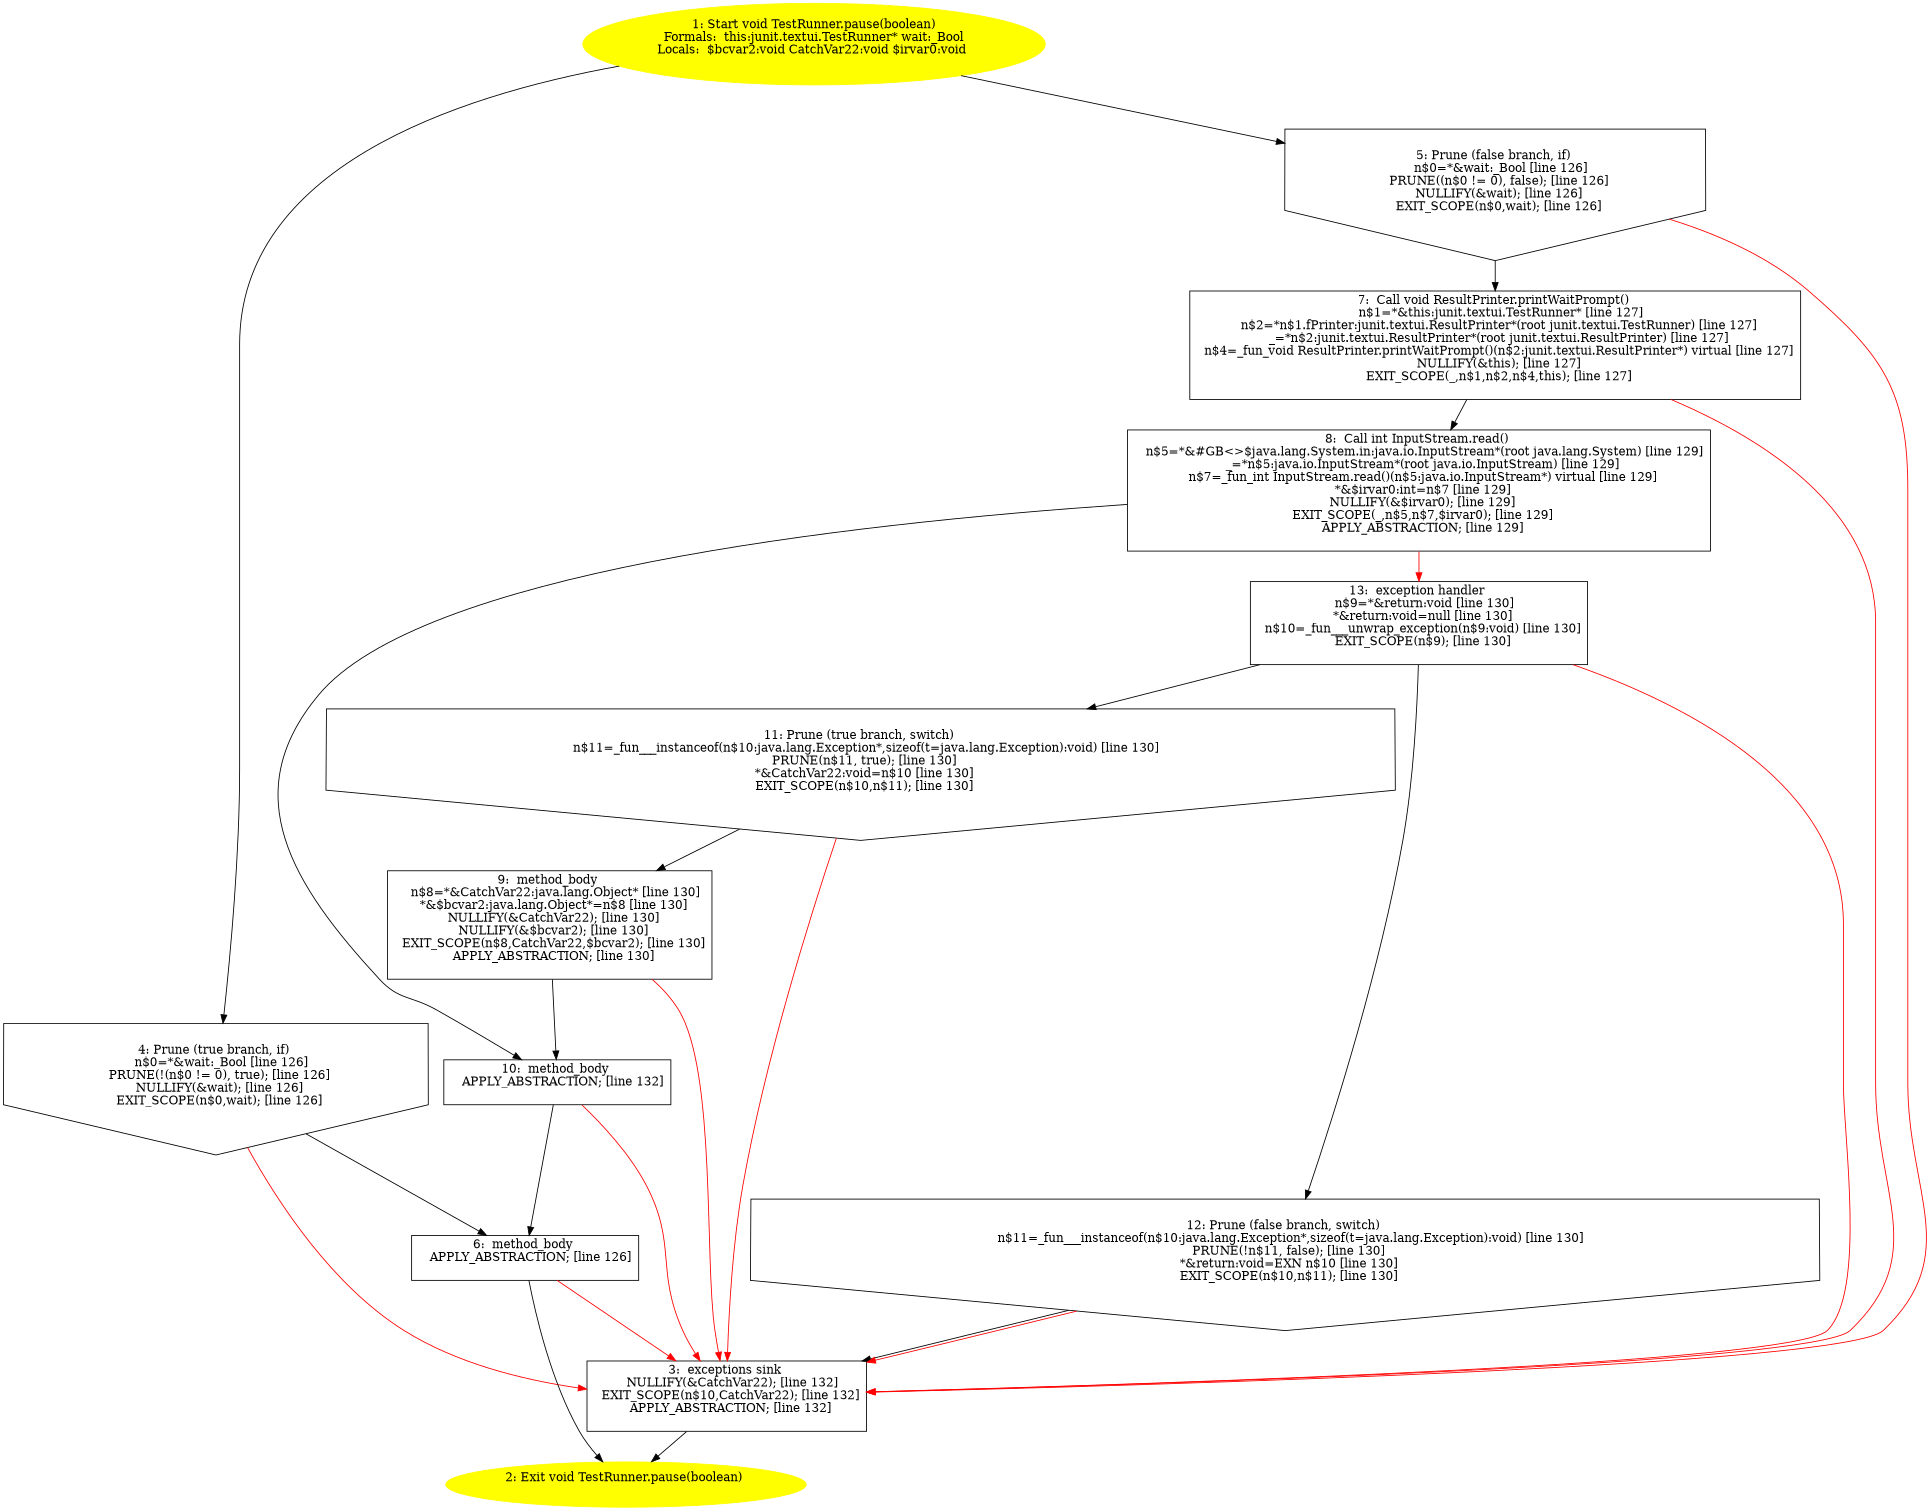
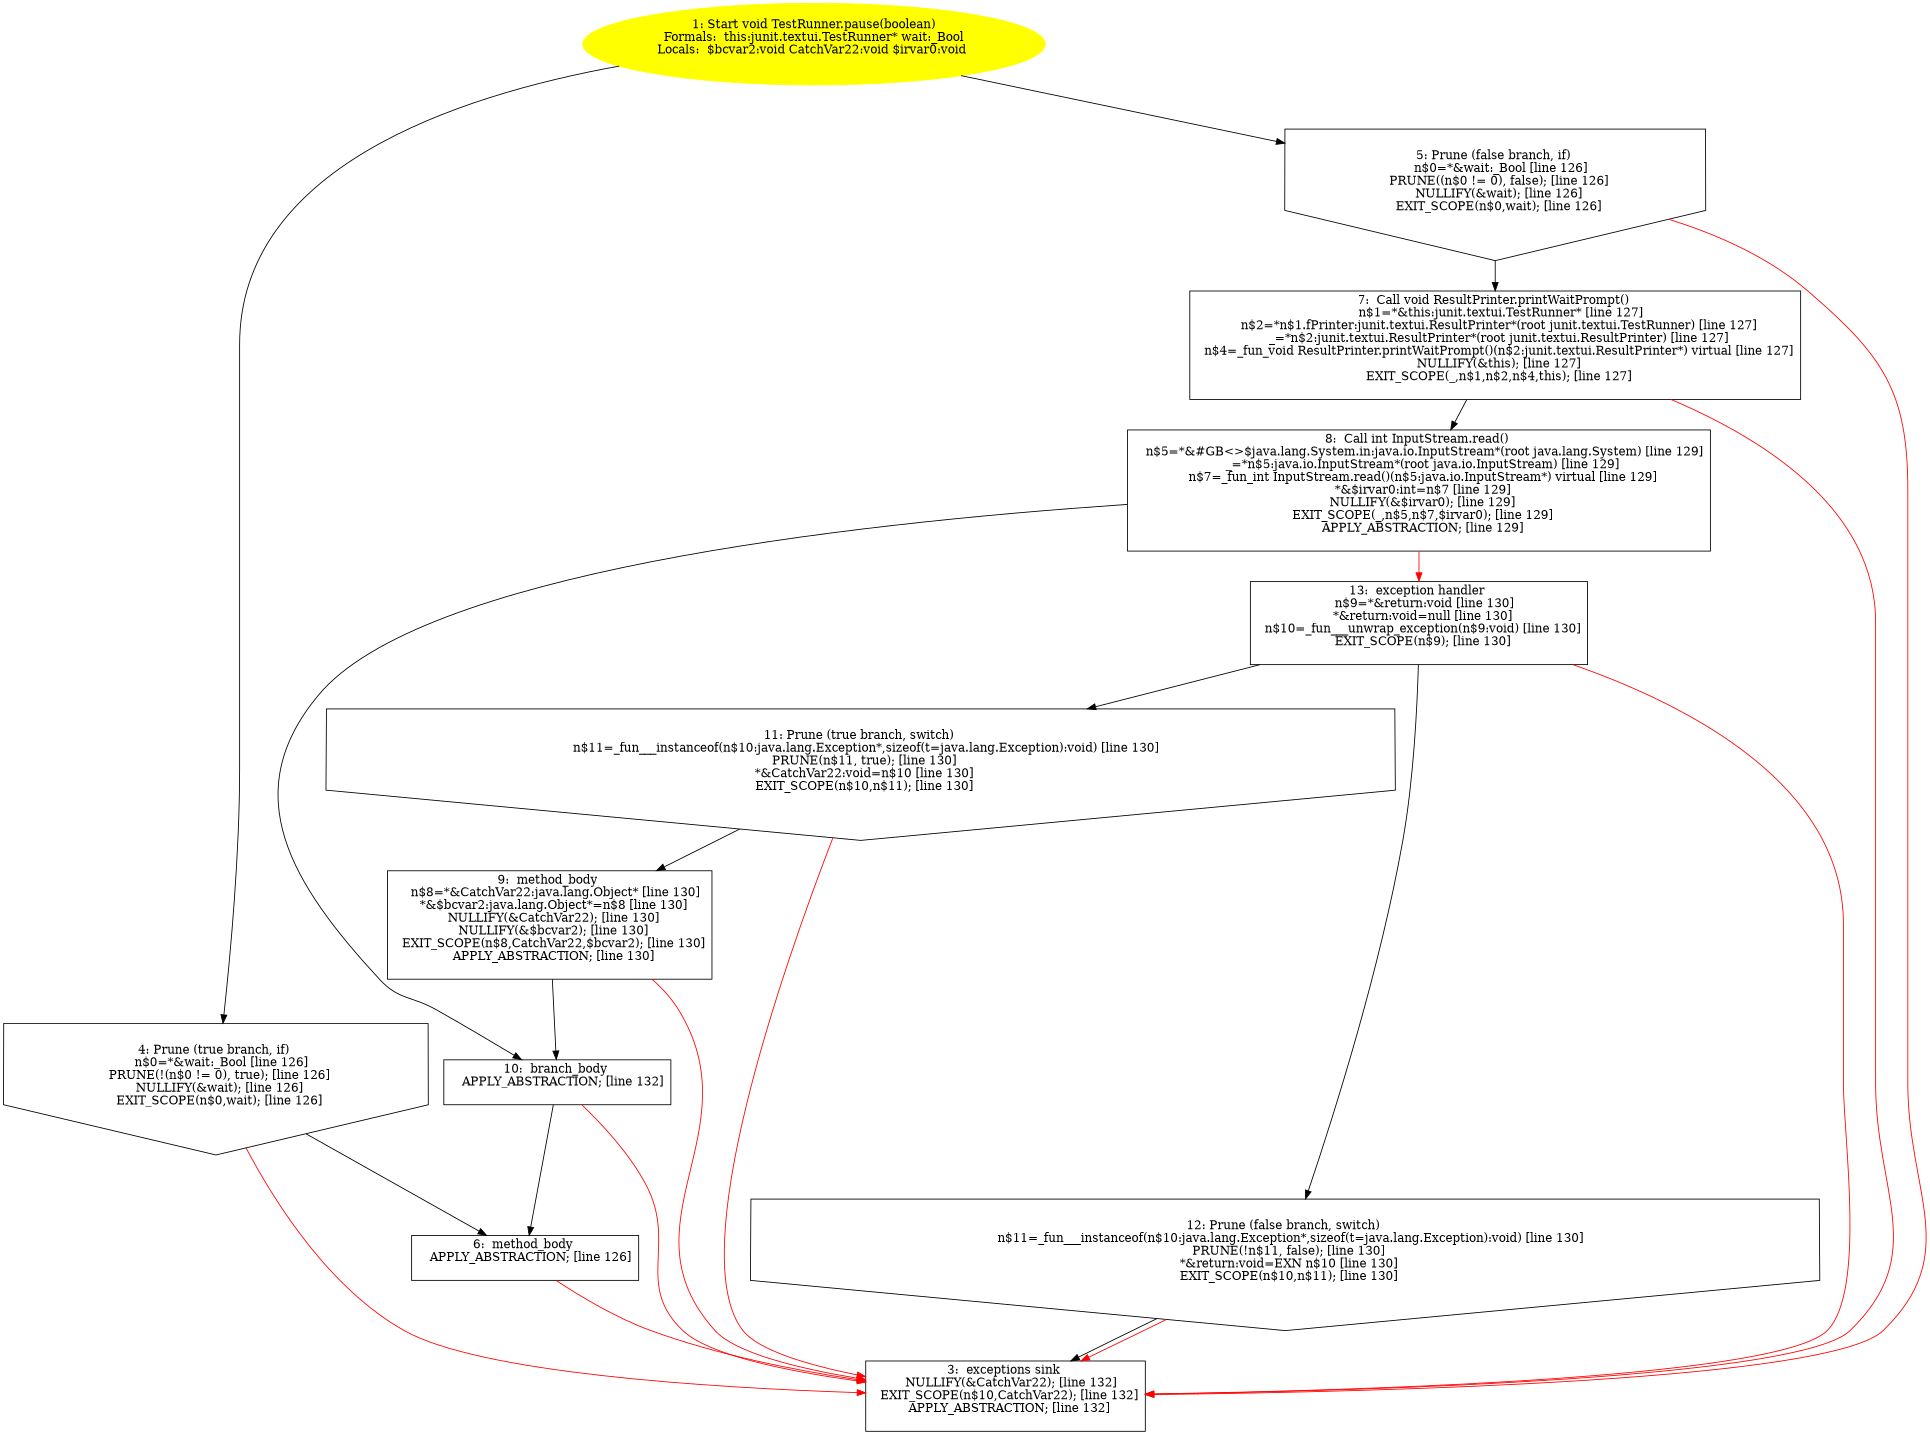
(557, 1082) -> (557, 1082)
(626, 1485) -> none
